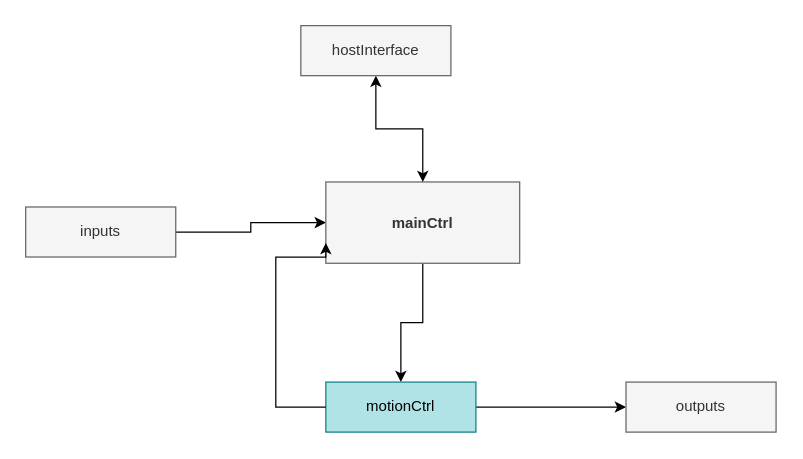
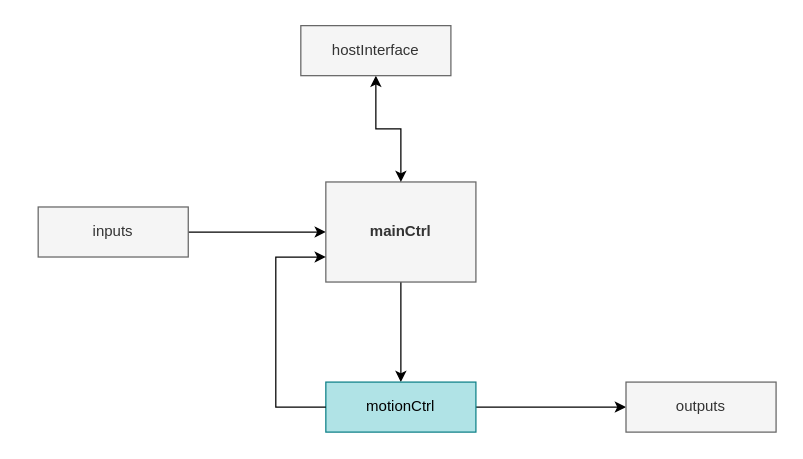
(423, 223) -> (401, 232)
(101, 232) -> (113, 232)
